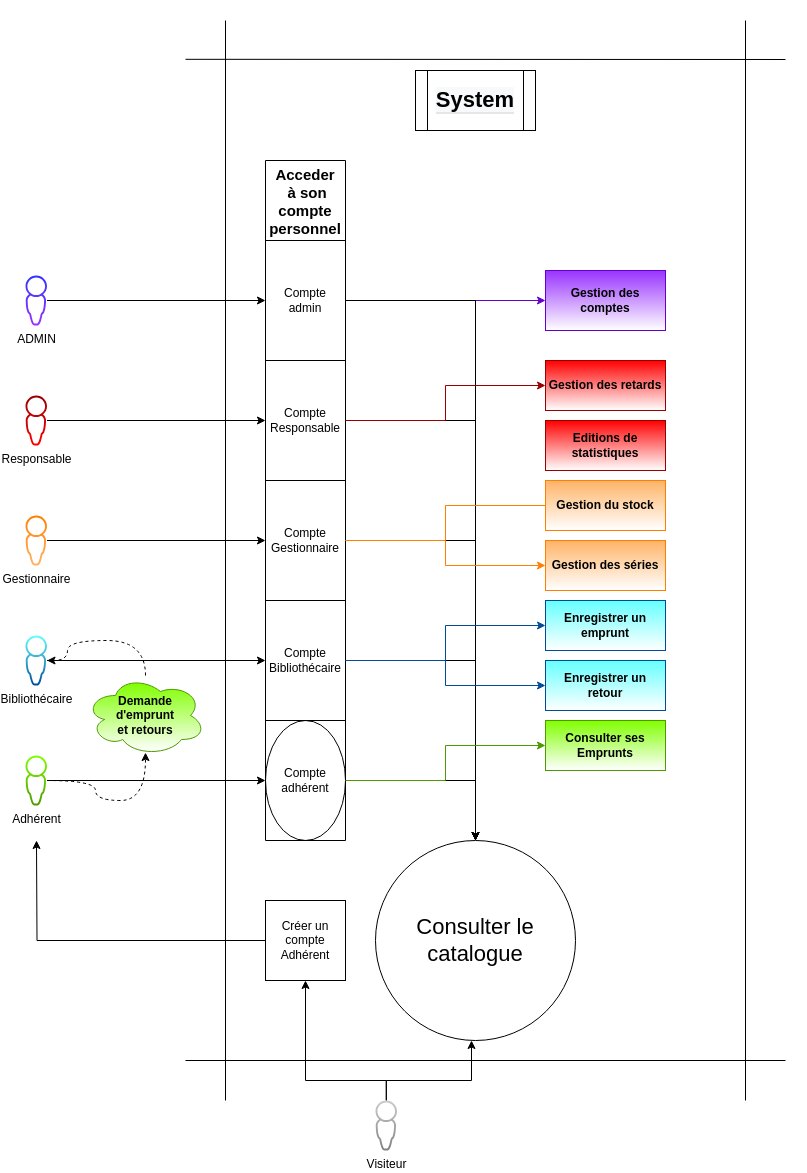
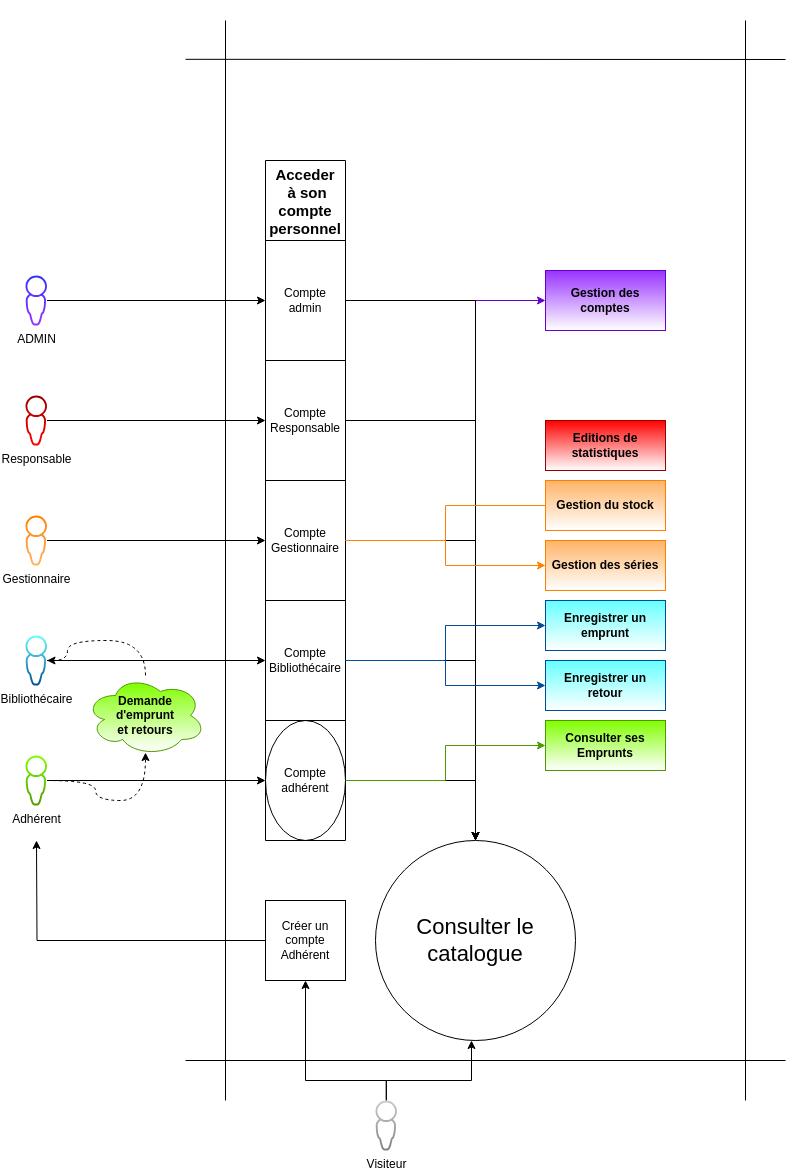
(476, 101) -> none
(477, 386) -> none
(606, 386) -> none
